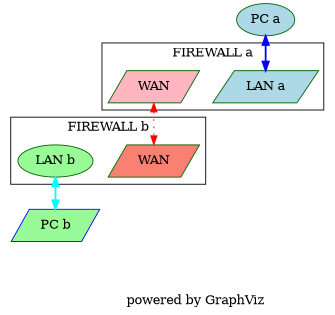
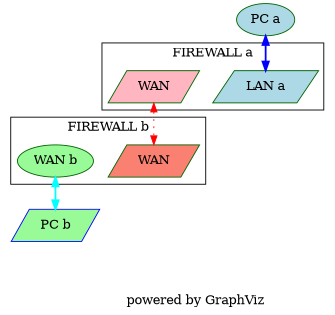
(55, 161) -> (55, 161)
